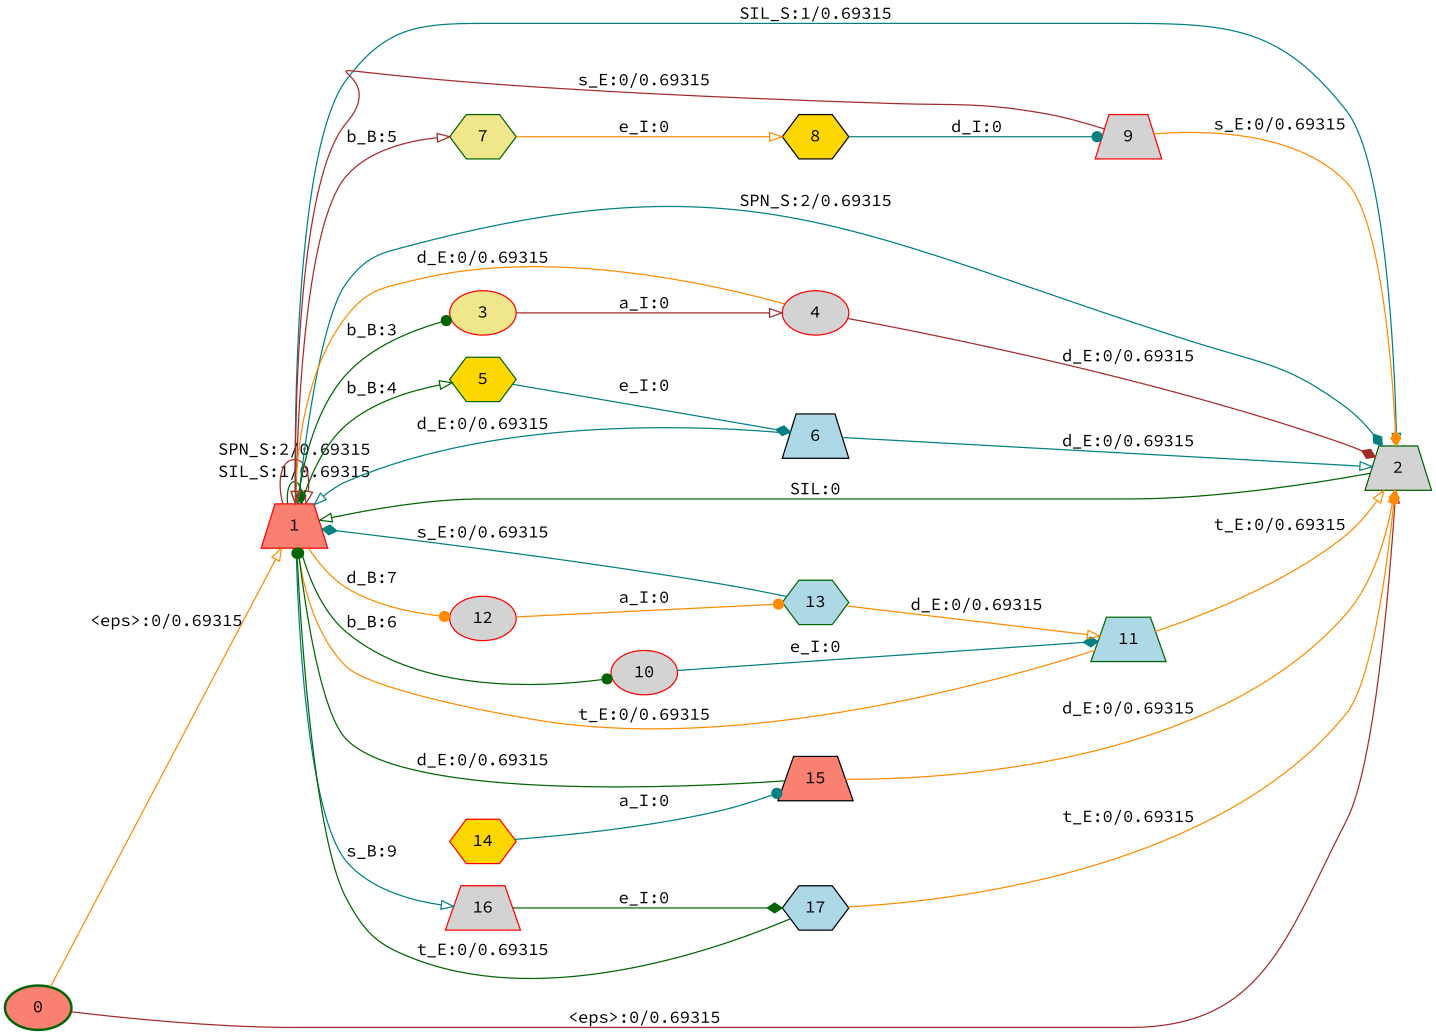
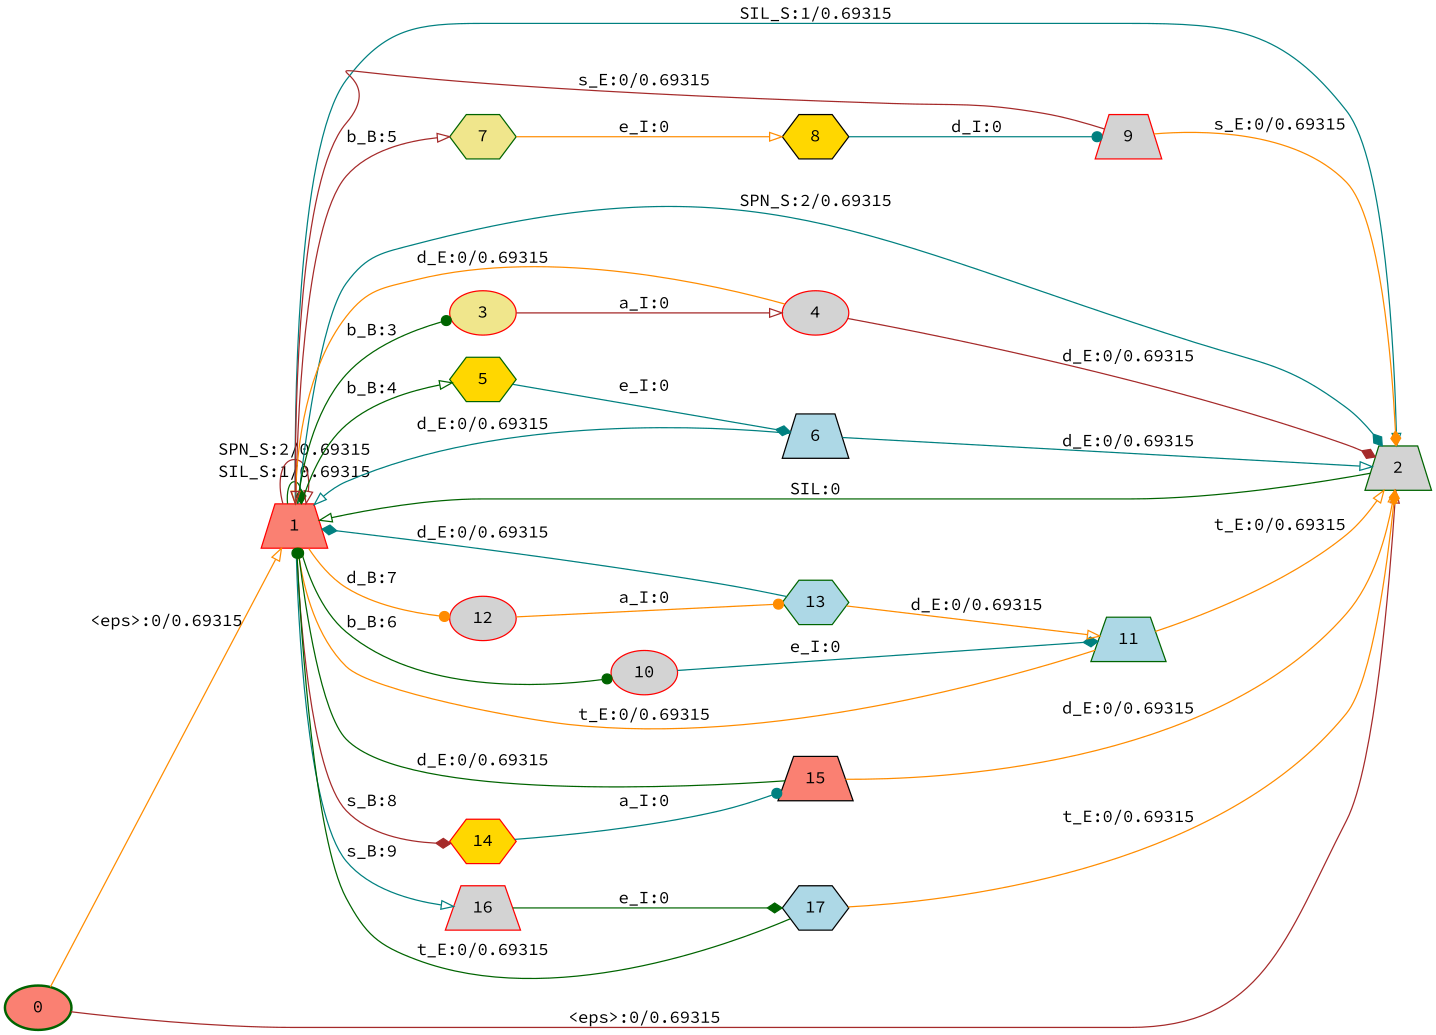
(483, 533) -> (483, 533)
none -> (322, 757)
